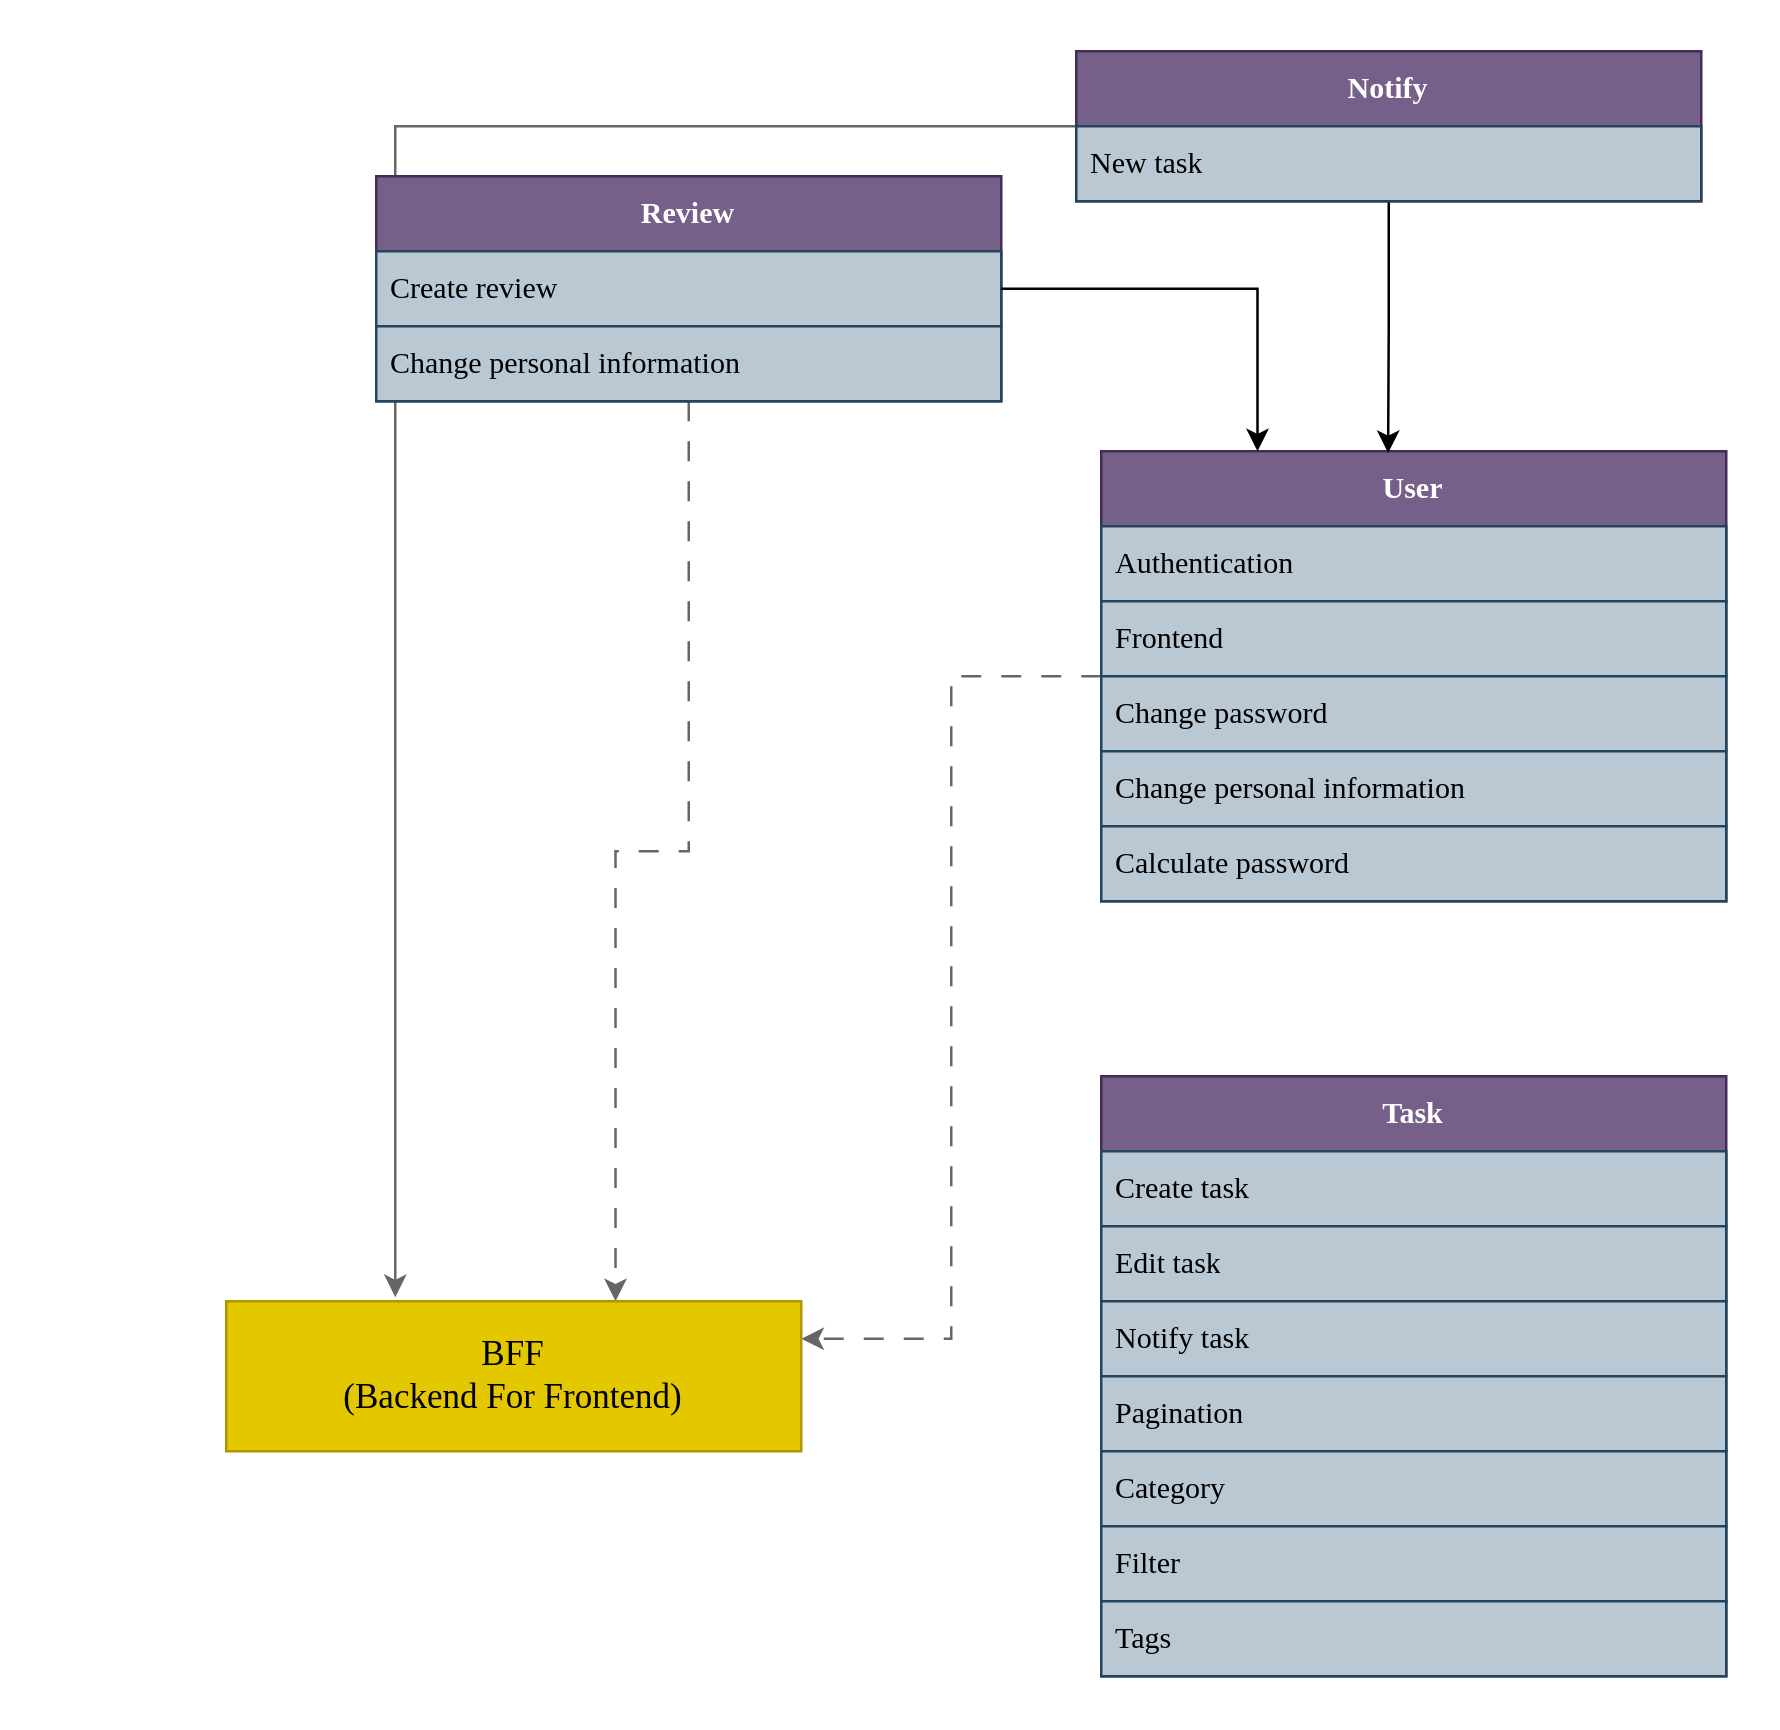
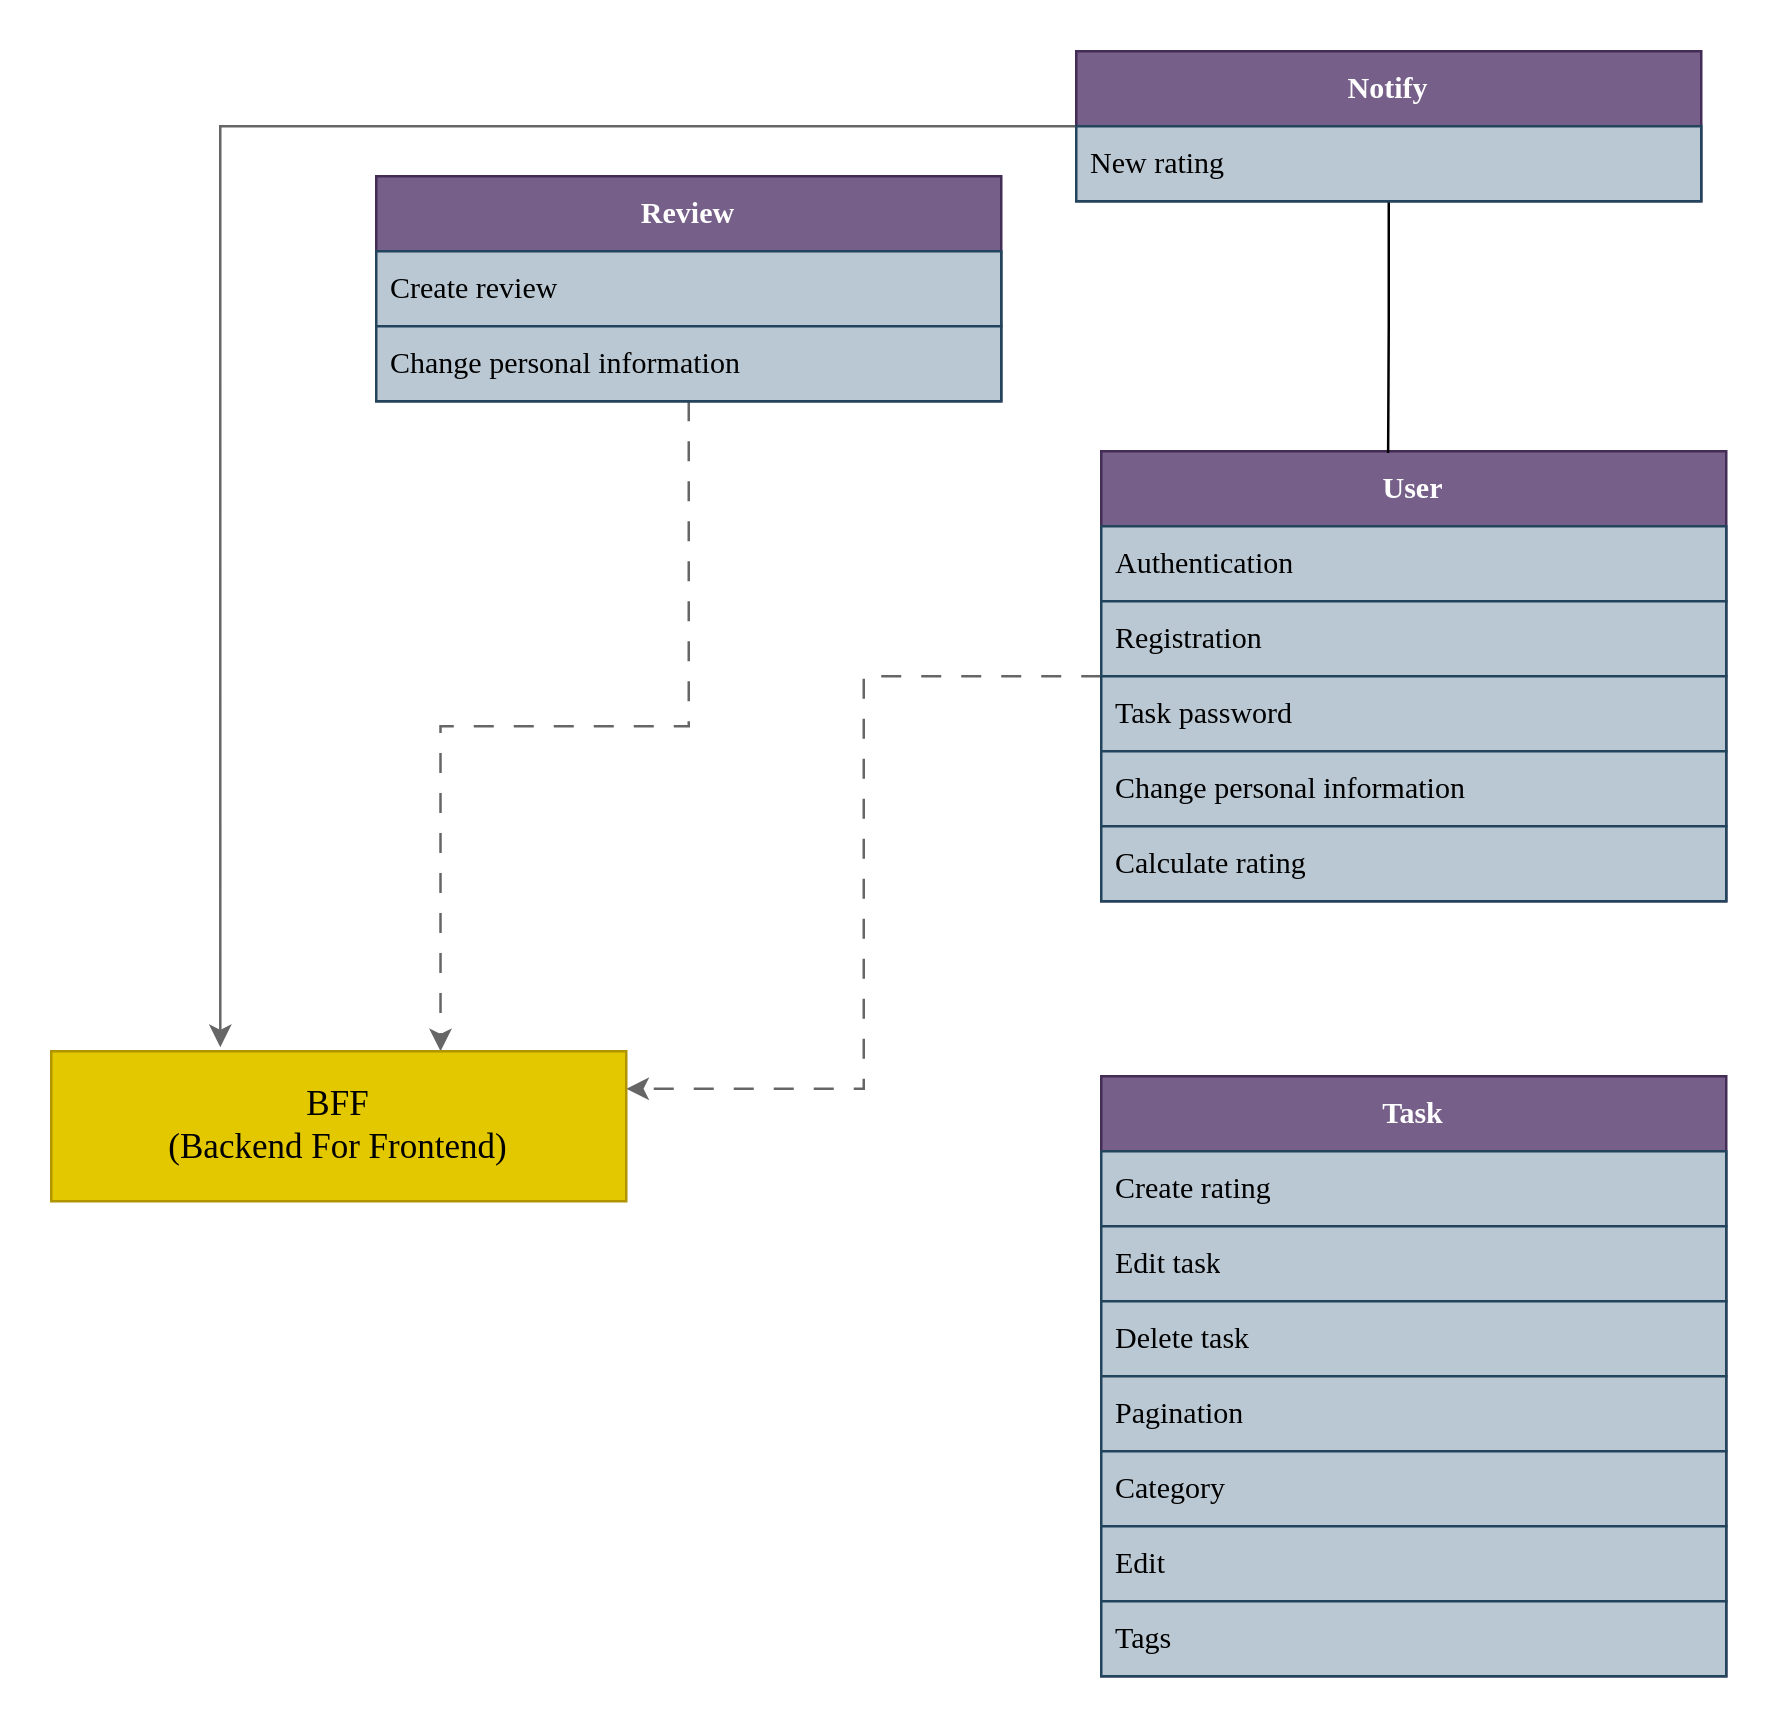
(1155, 164) -> (1167, 164)
(1204, 289) -> none
(1388, 435) -> (1388, 442)
(1183, 639) -> (1209, 639)
(1238, 714) -> (1222, 714)
(1256, 864) -> (1235, 864)
(1205, 1189) -> (1218, 1189)
(1201, 1339) -> (1201, 1339)
(514, 1376) -> (339, 1126)
(1159, 1564) -> (1146, 1564)
